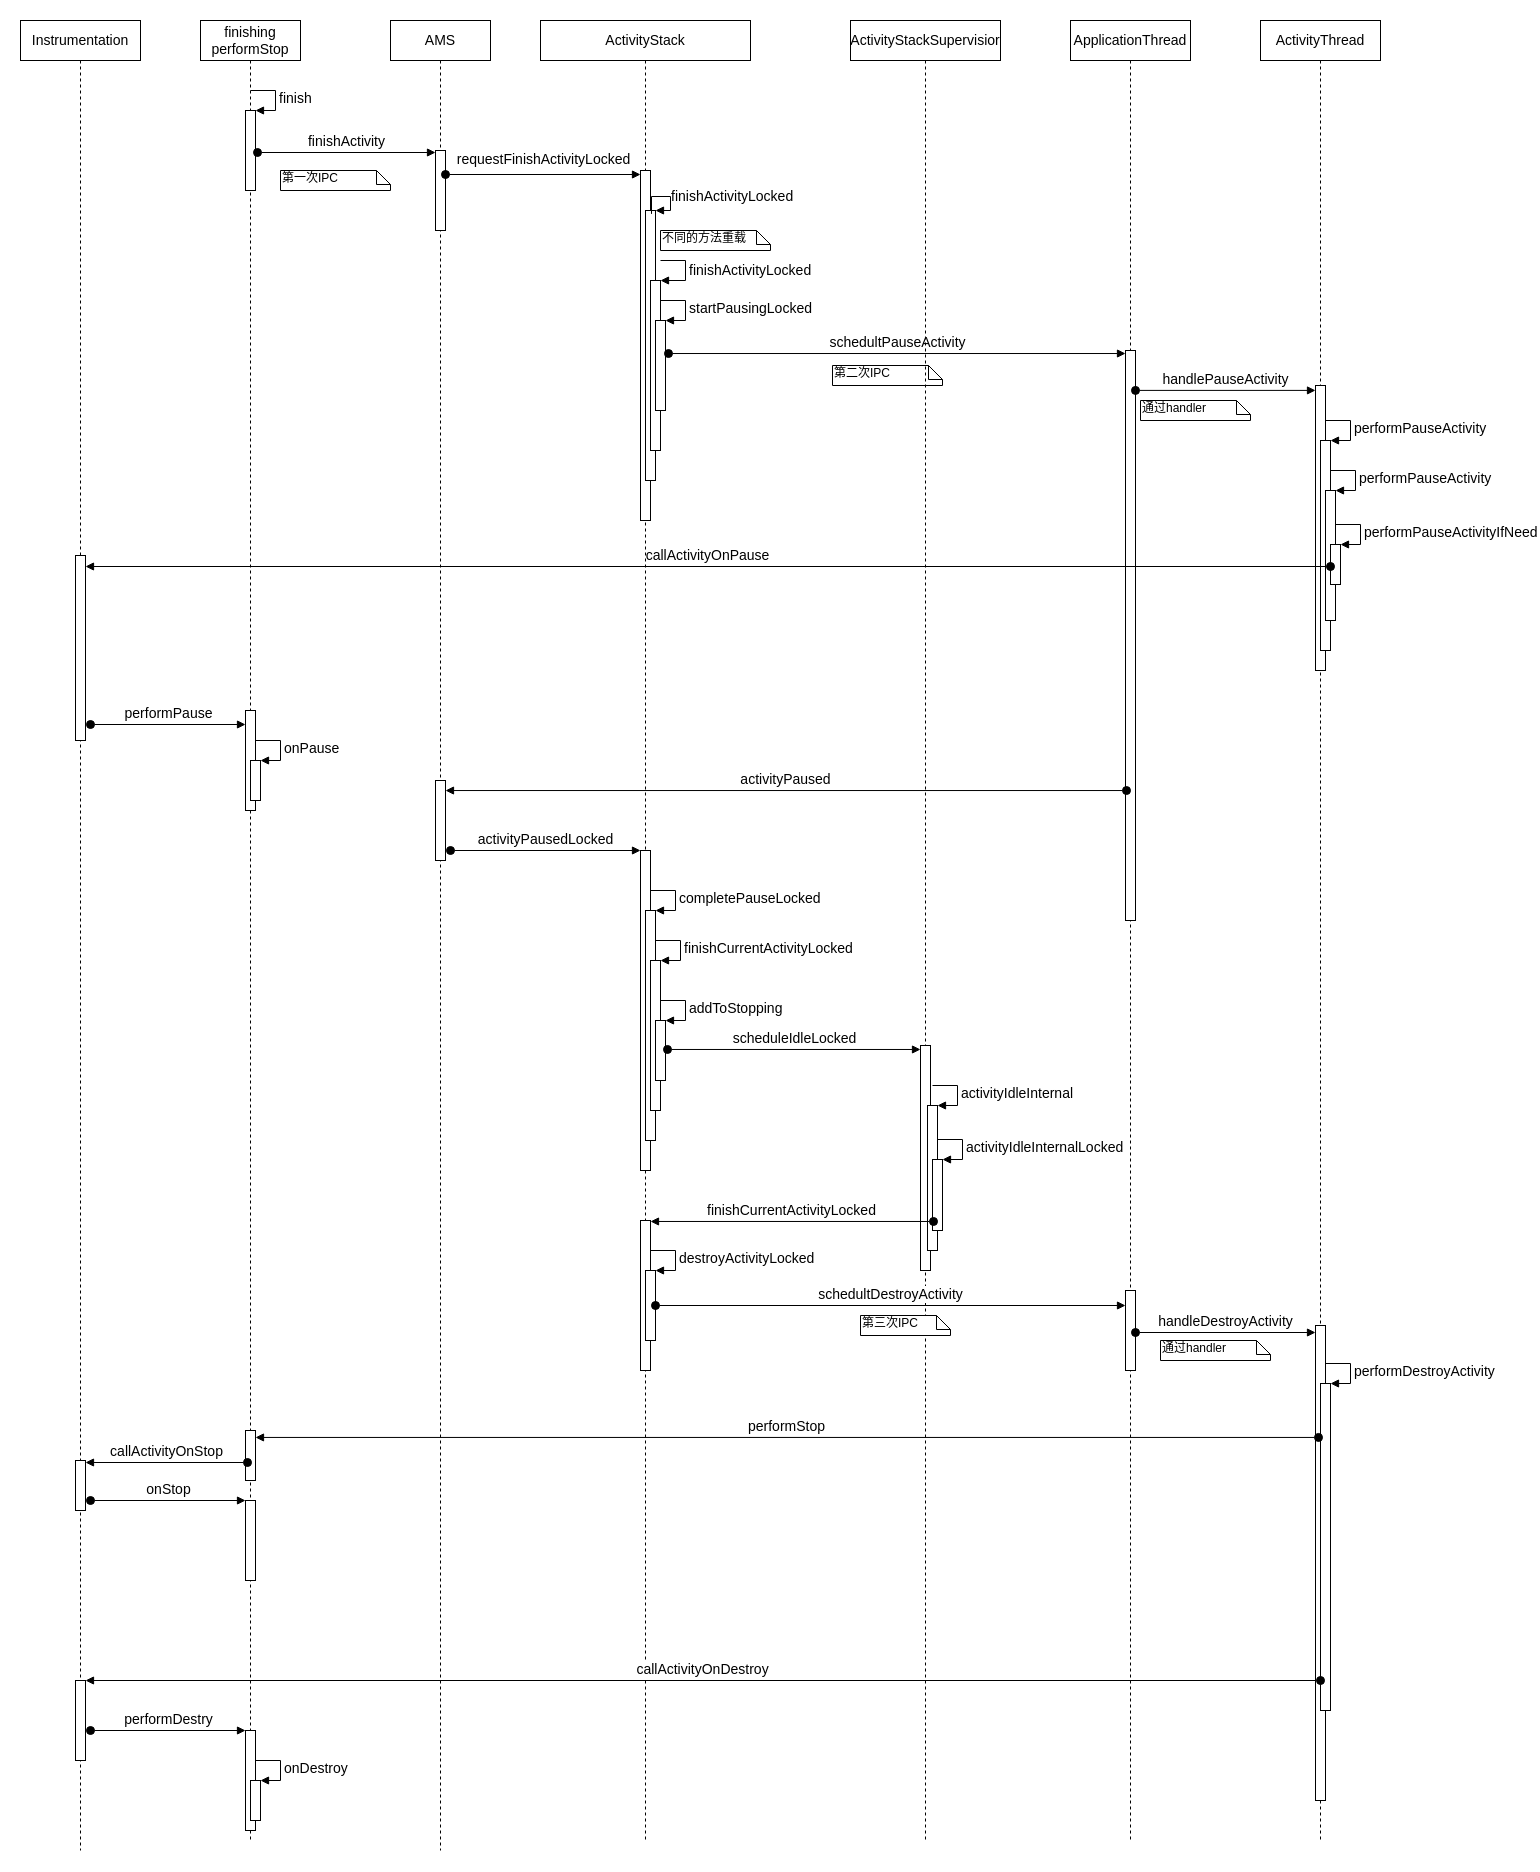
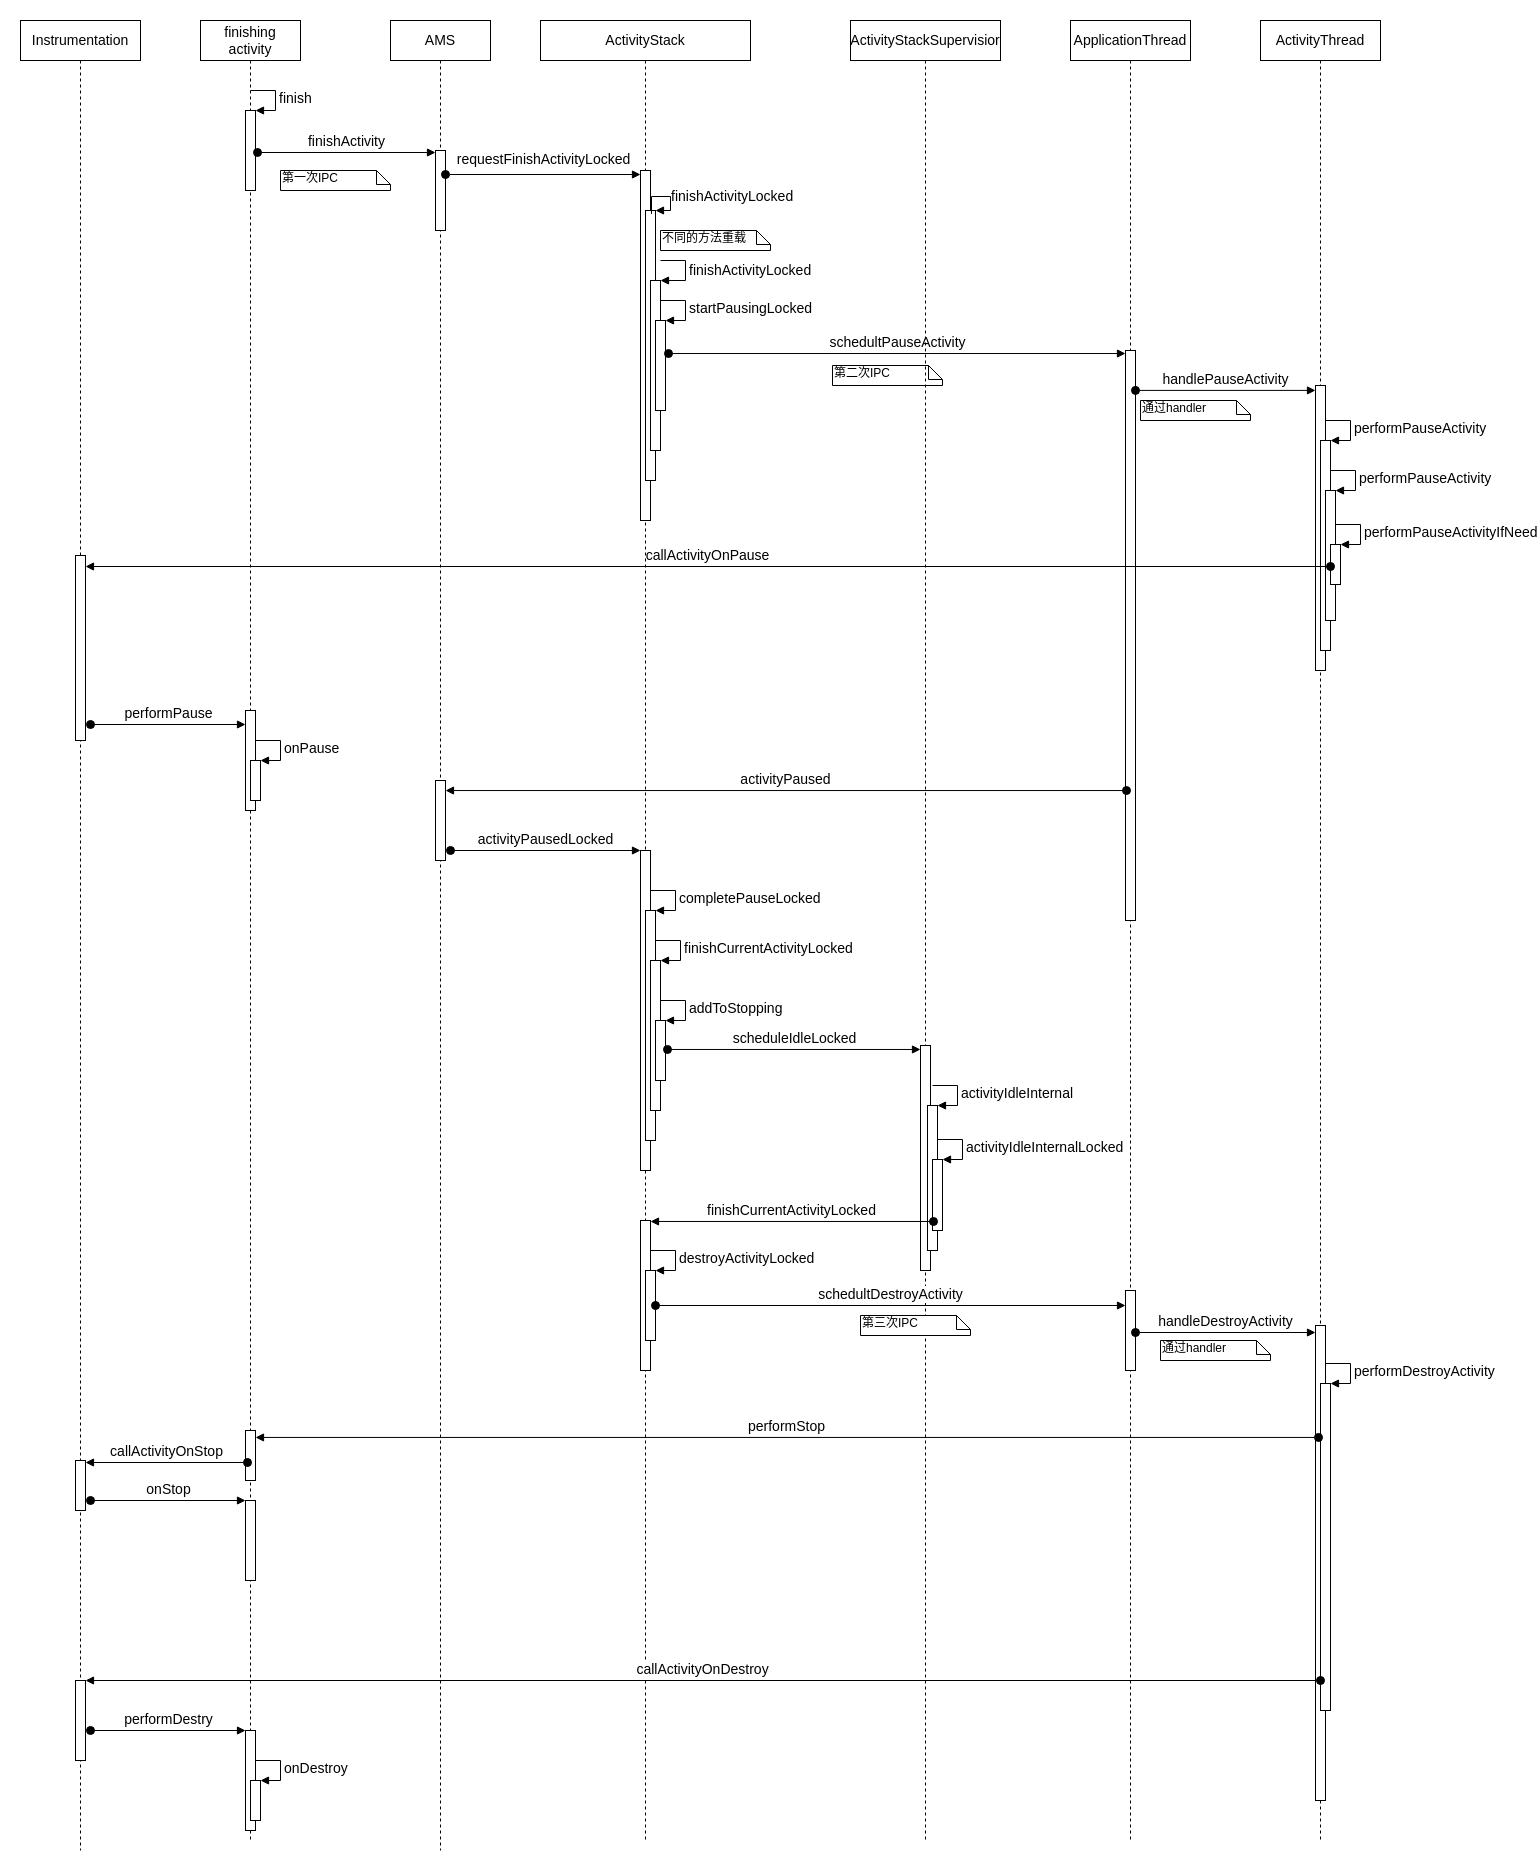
(251, 41) -> (251, 41)
(906, 1326) -> (916, 1326)
